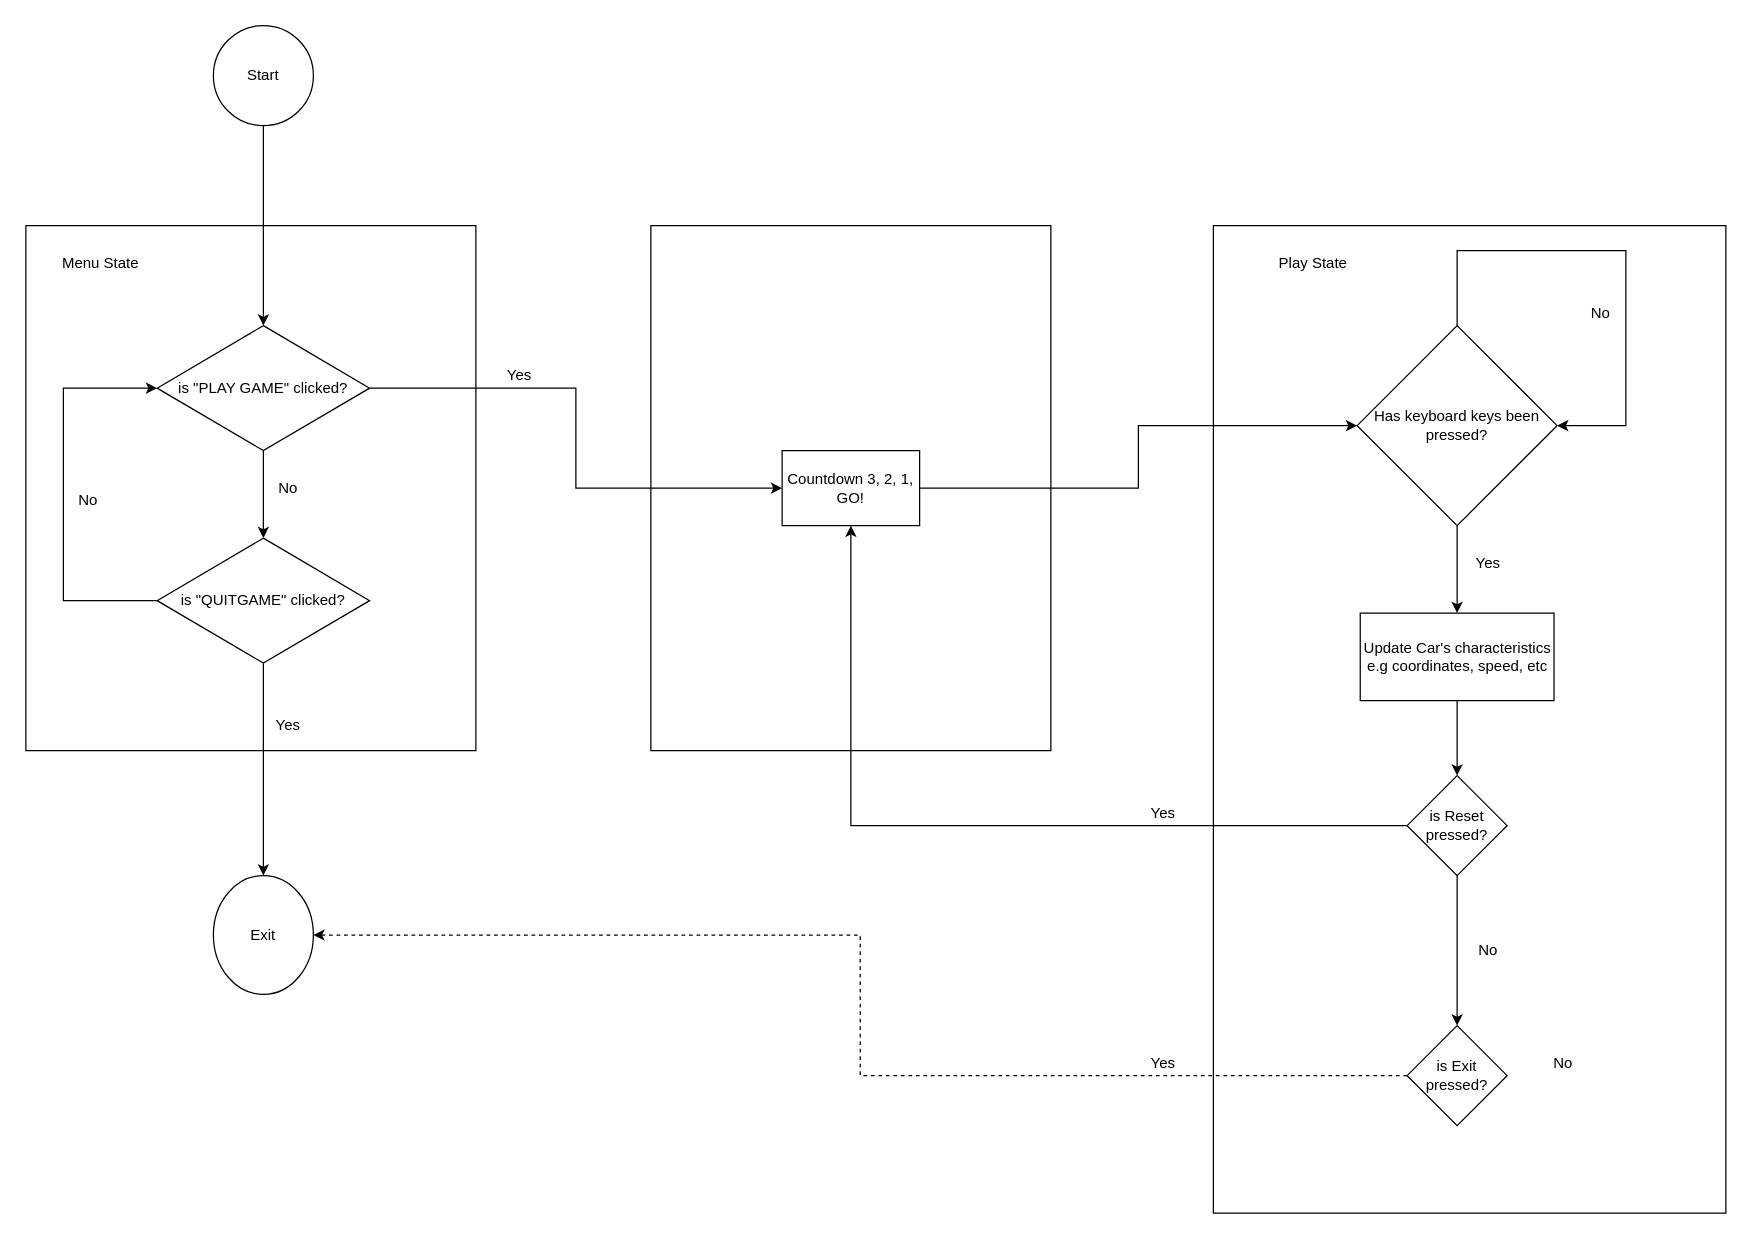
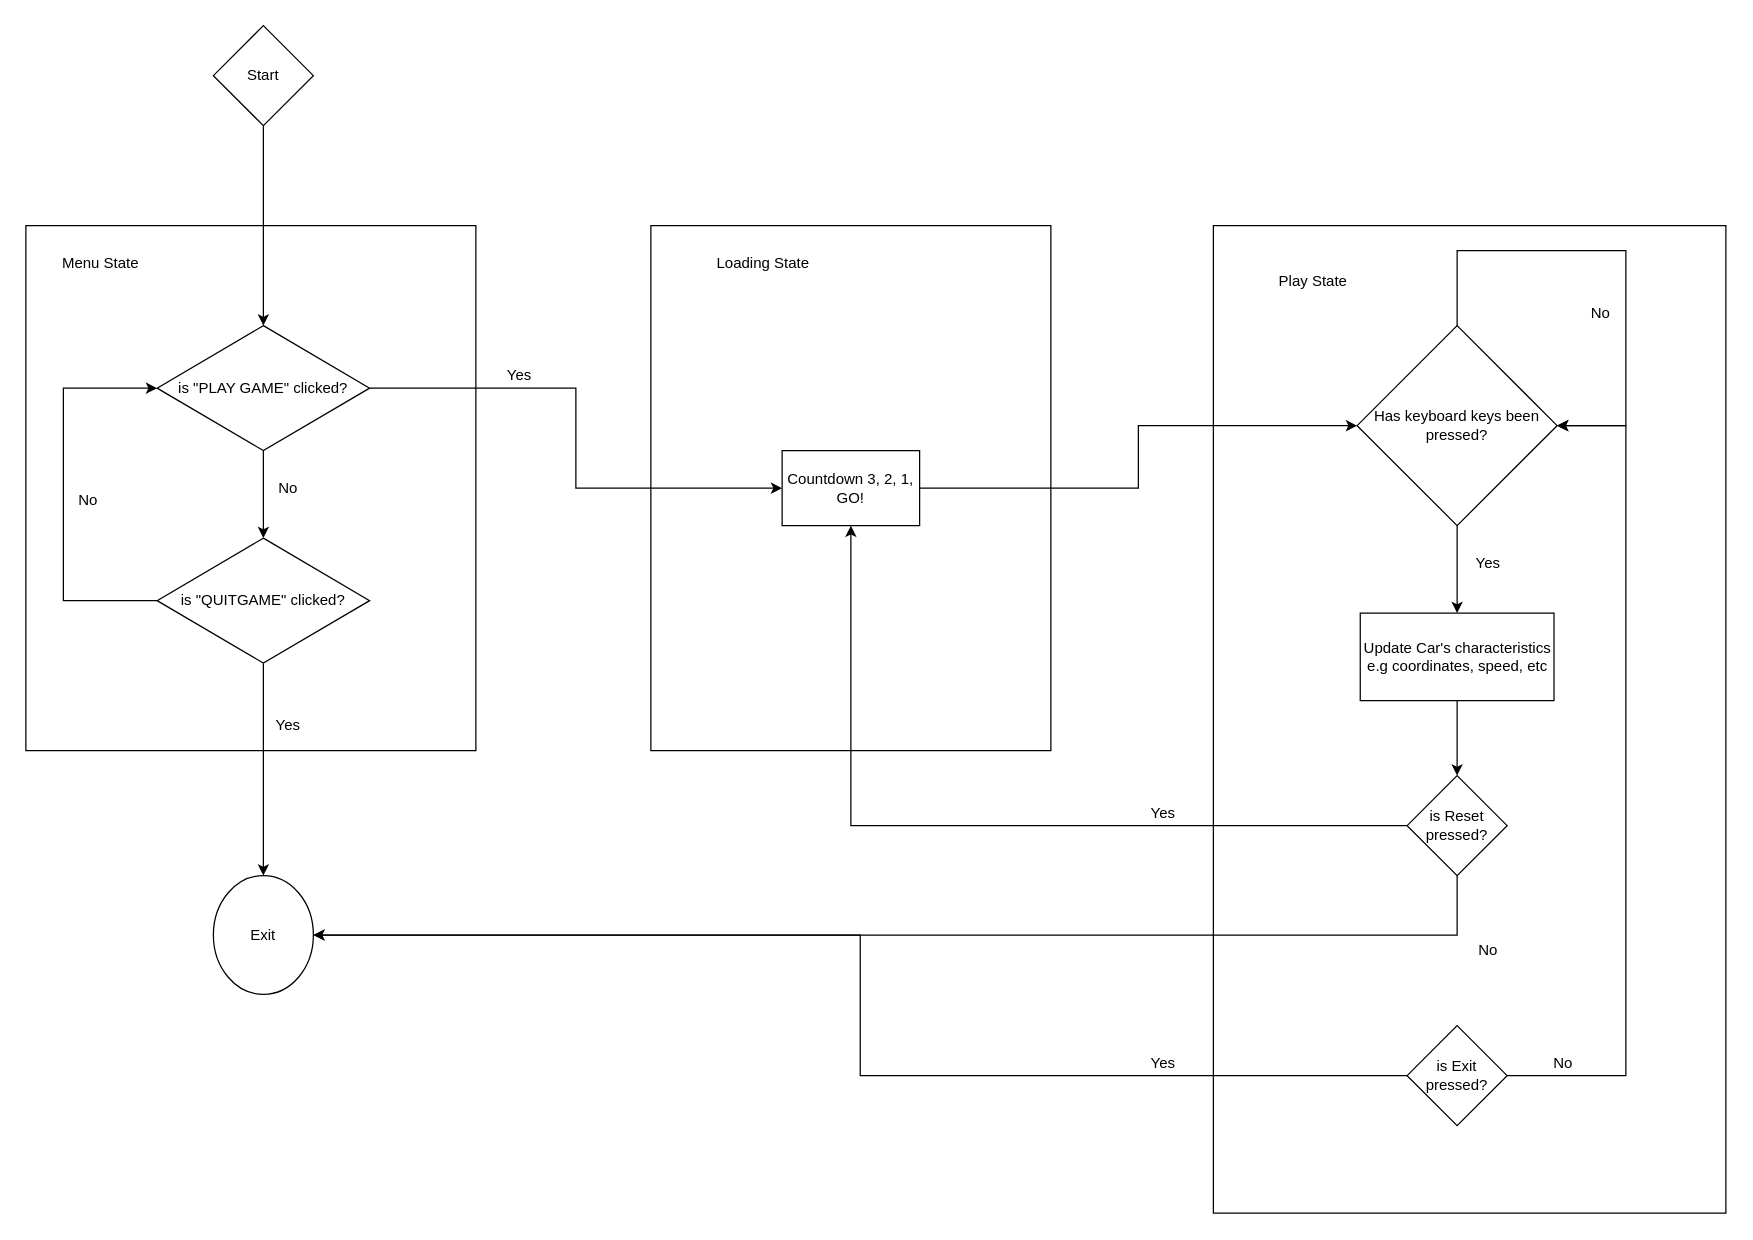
(263, 76) -> (263, 76)
none -> (763, 263)
(1313, 263) -> (1313, 282)
none -> (1626, 810)
(1457, 975) -> (1162, 935)
(1063, 1076) -> (1063, 1076)
